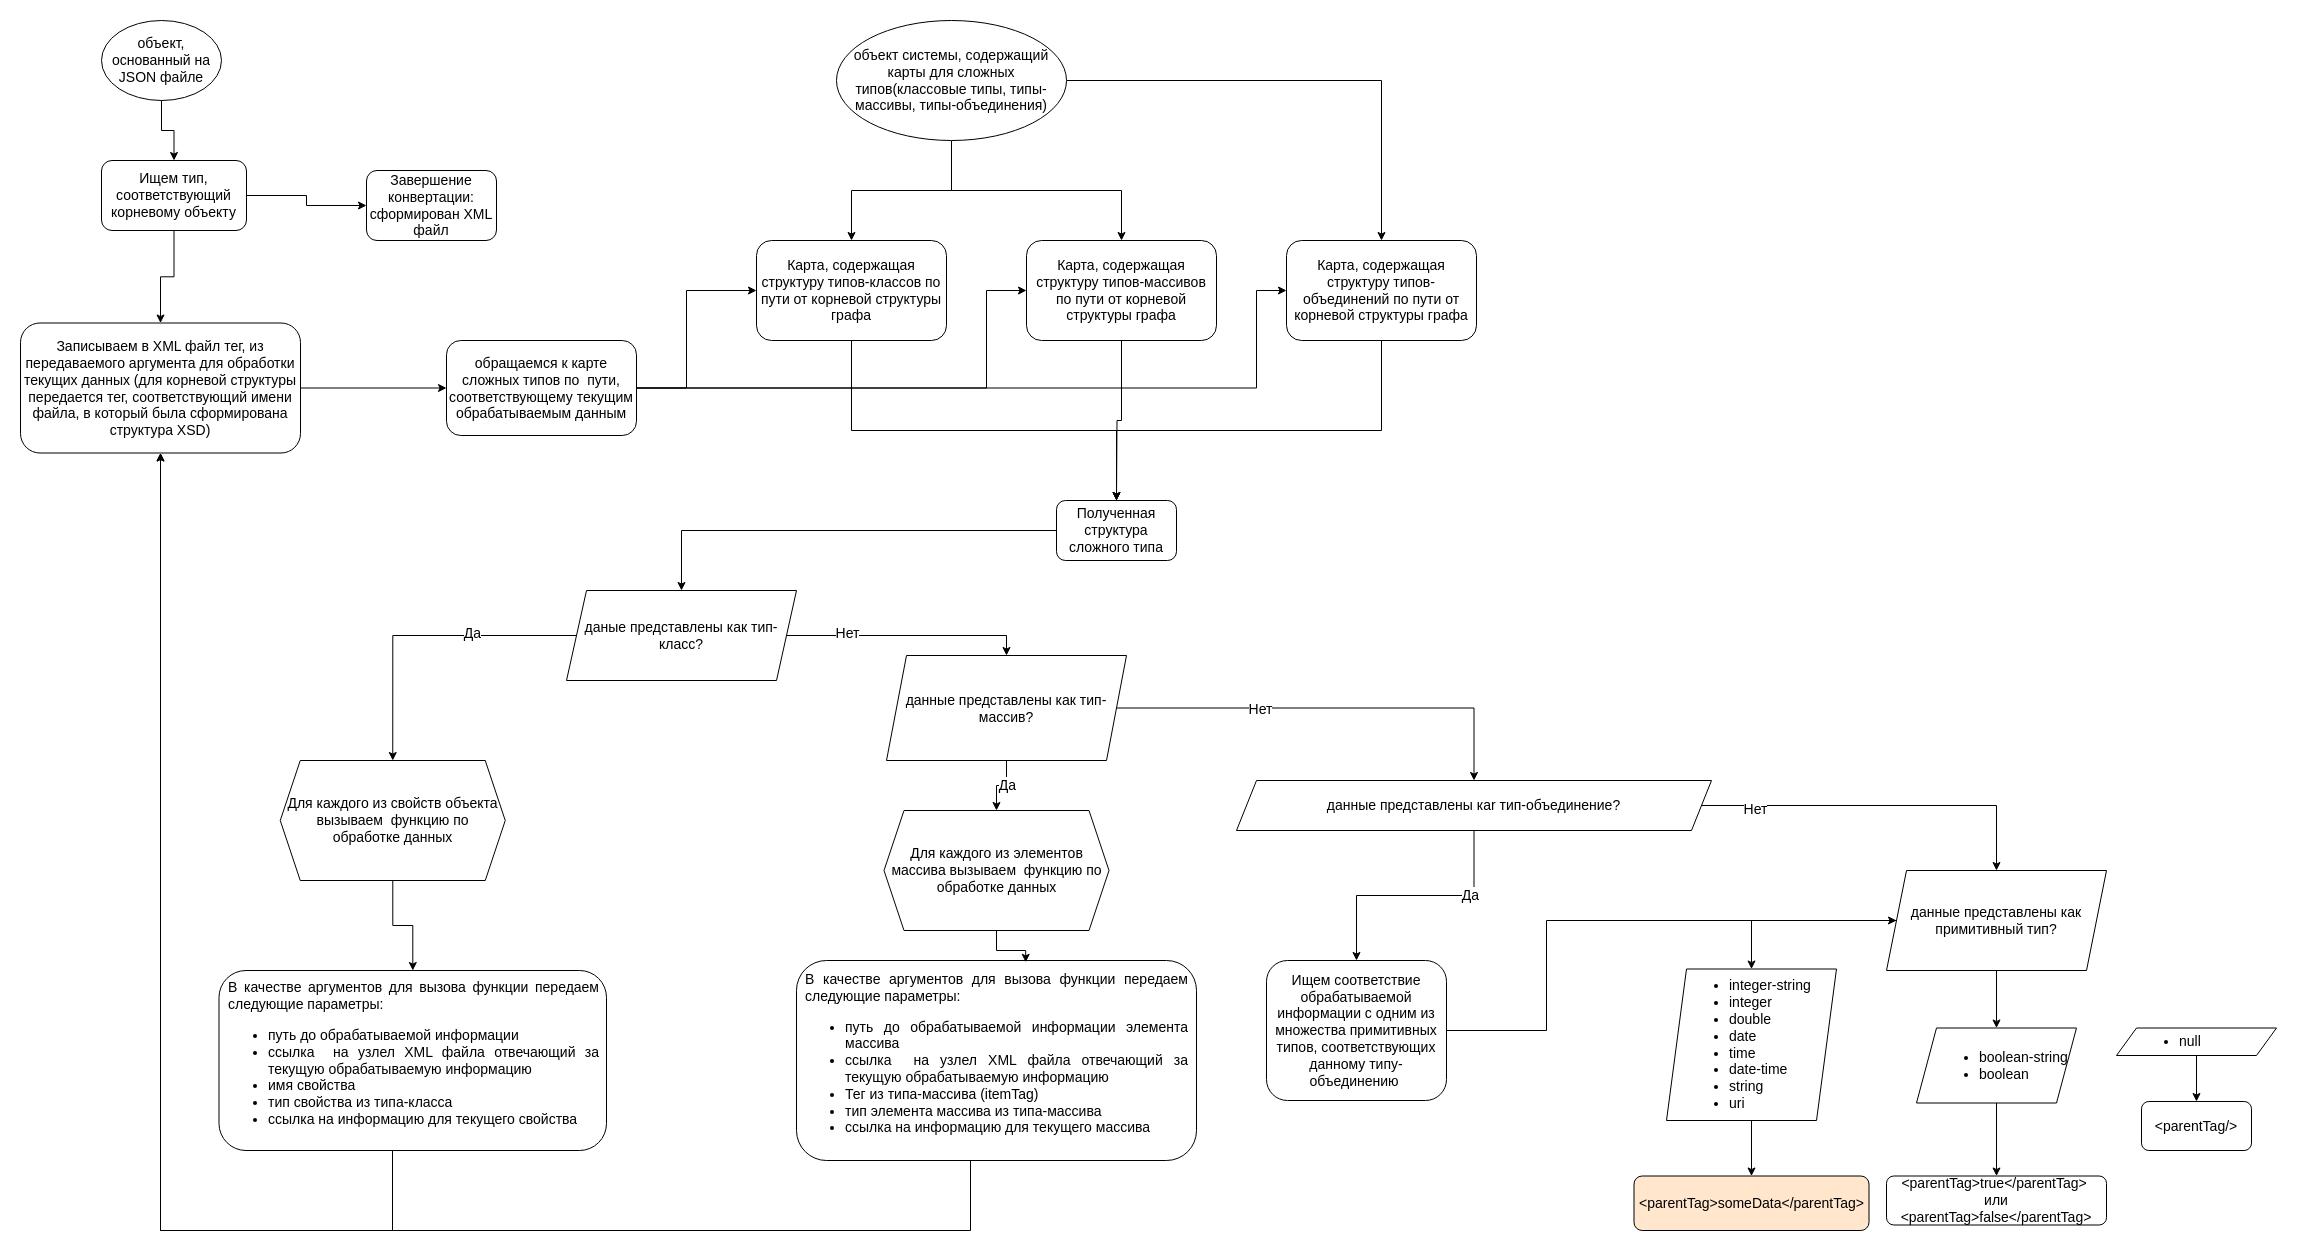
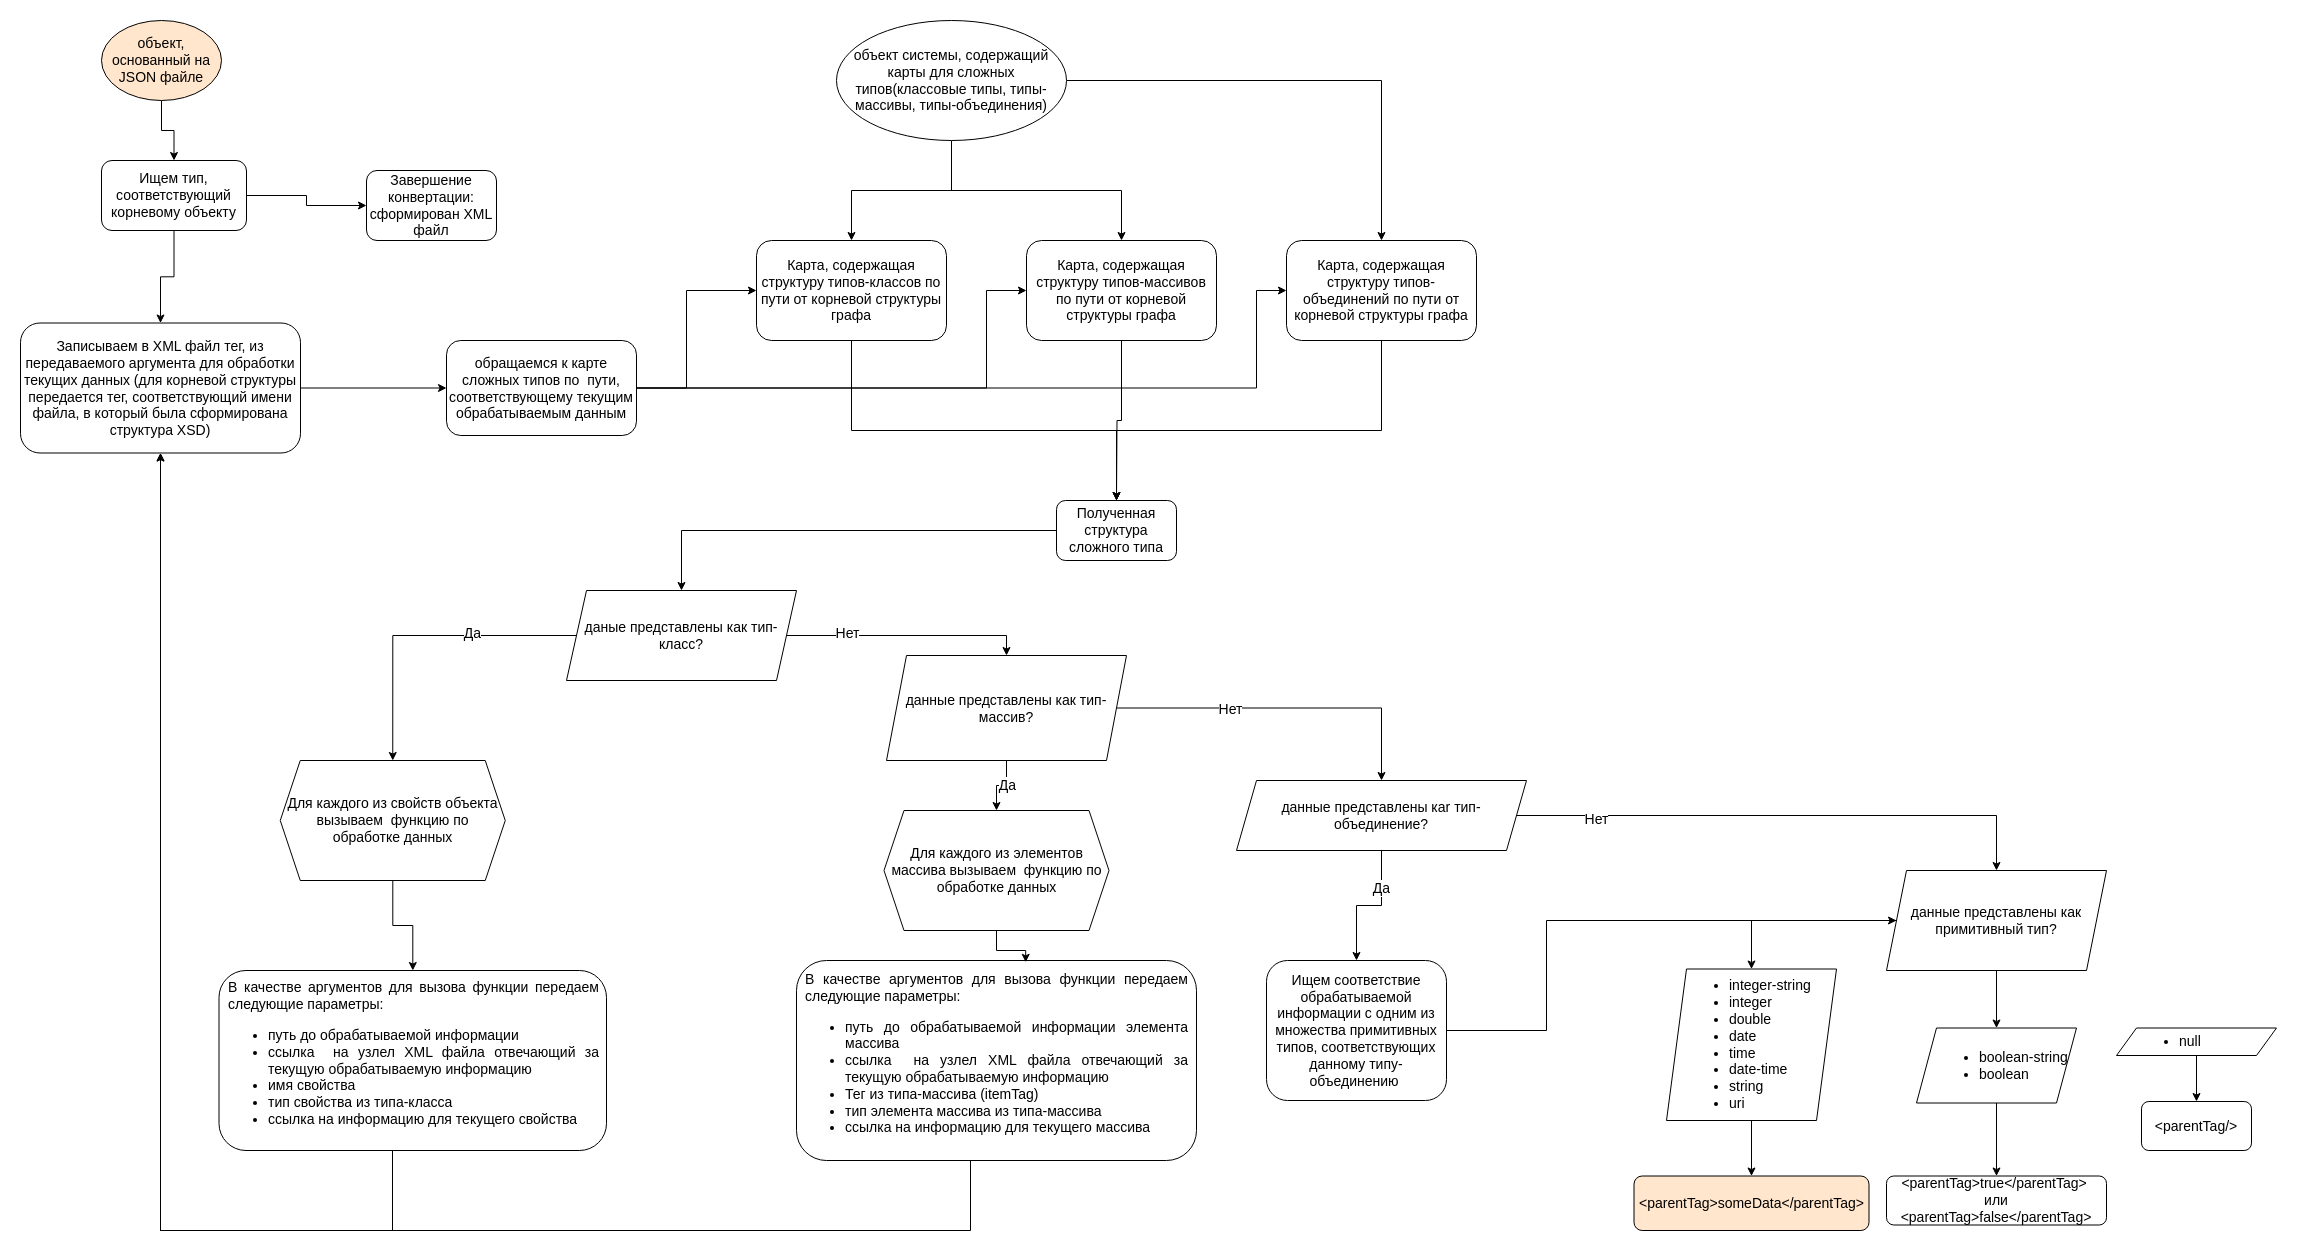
(162, 61) -> (162, 61)
(1474, 806) -> (1382, 816)
